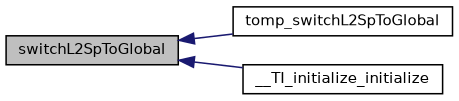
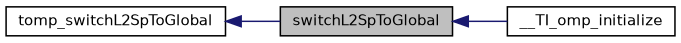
(213, 36) -> (261, 21)
(343, 79) -> (591, 21)
